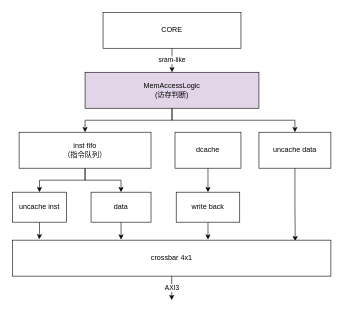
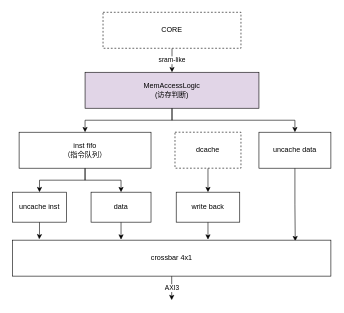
(172, 30) -> (172, 30)
(208, 150) -> (208, 150)
